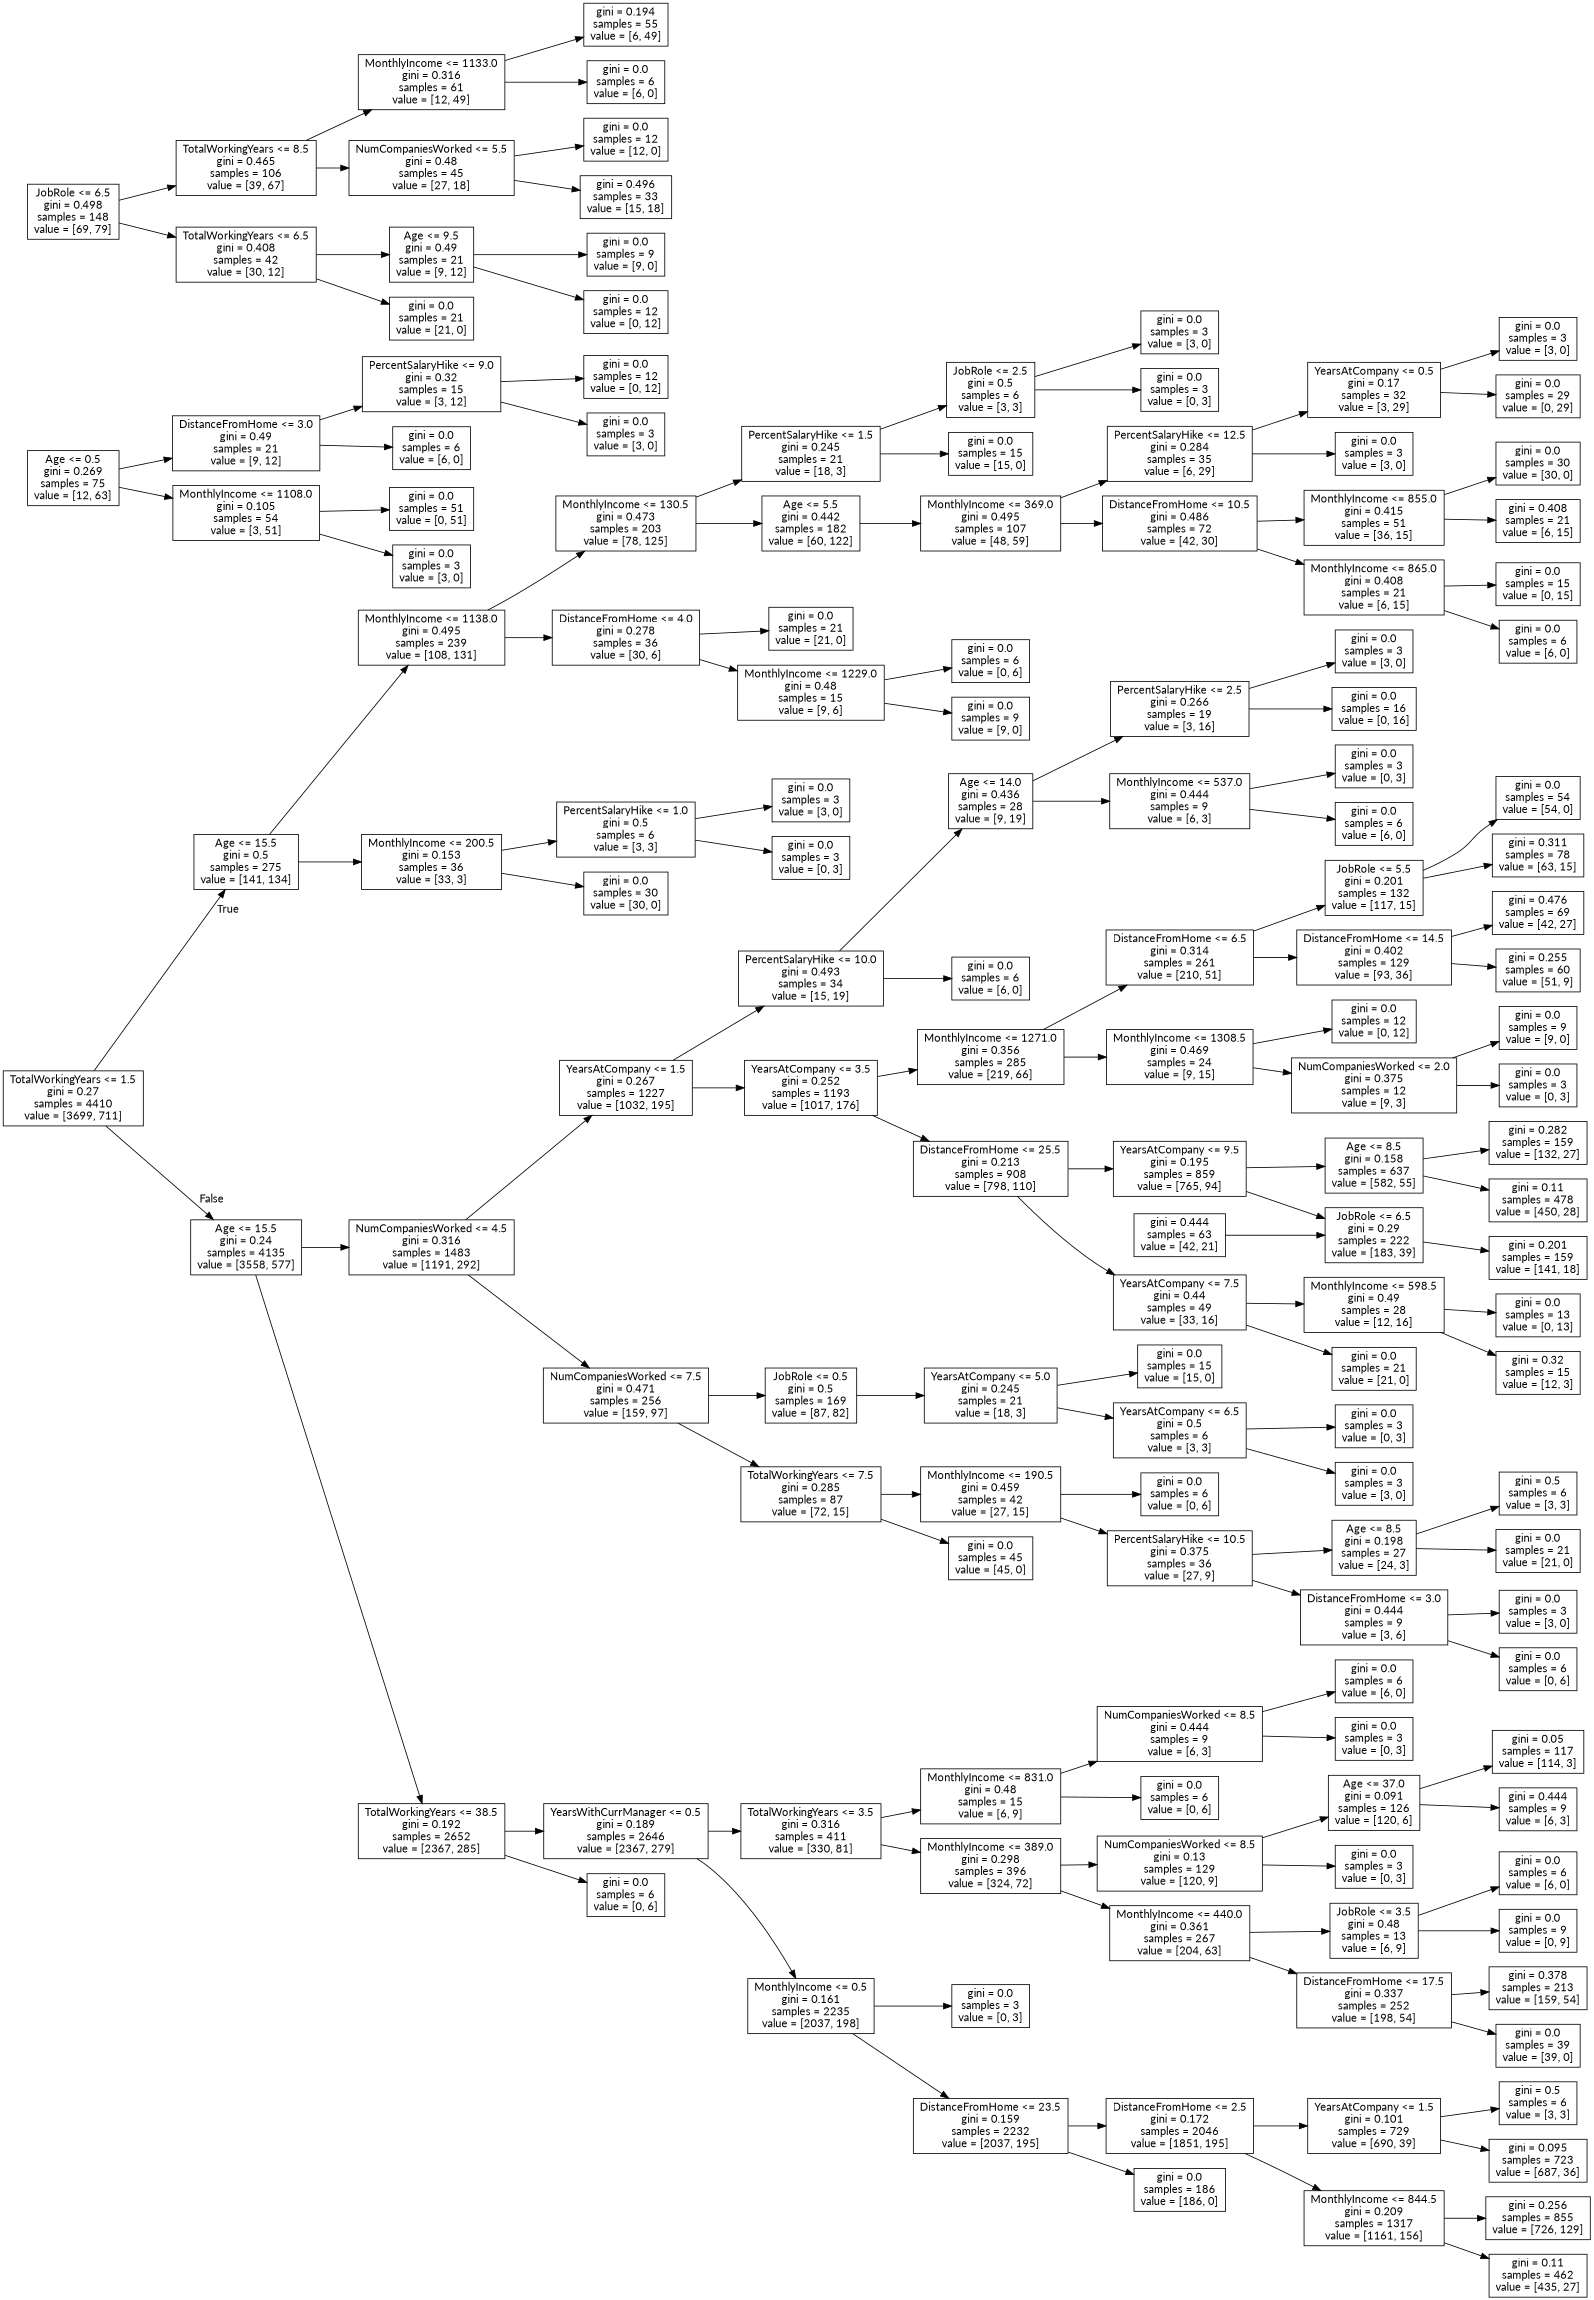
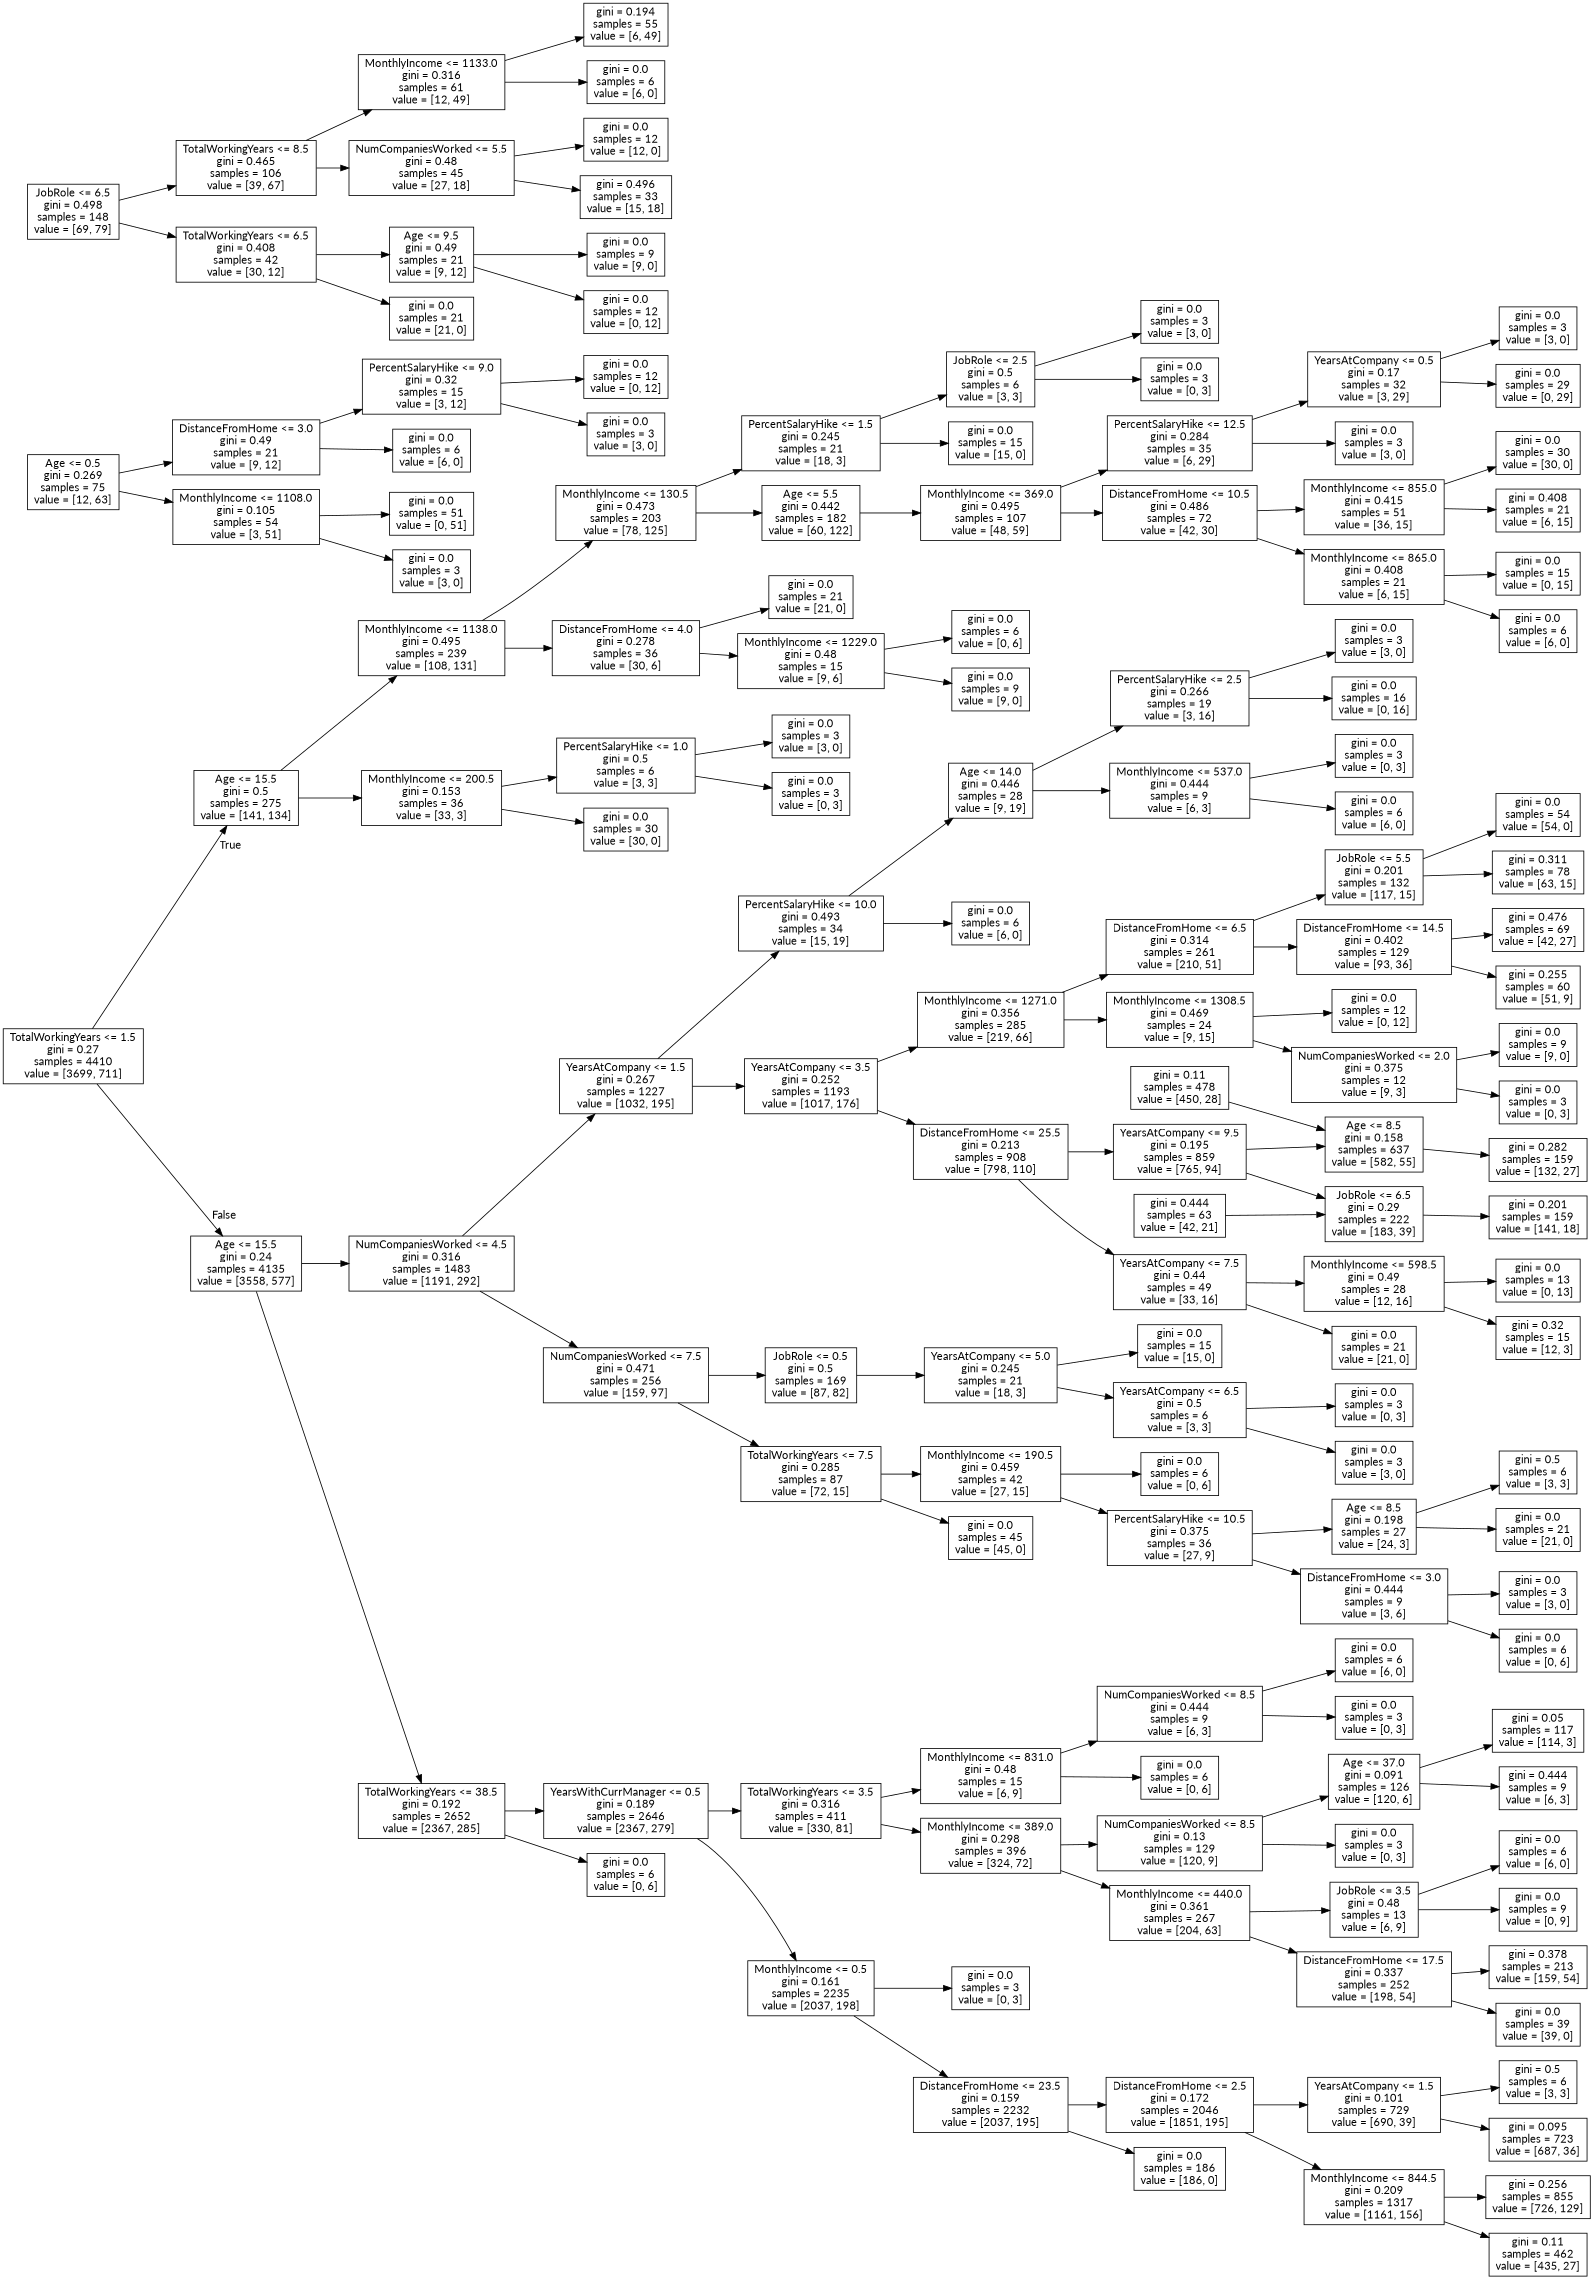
(991, 801) -> (991, 791)
(1452, 1182) -> (1273, 1115)
